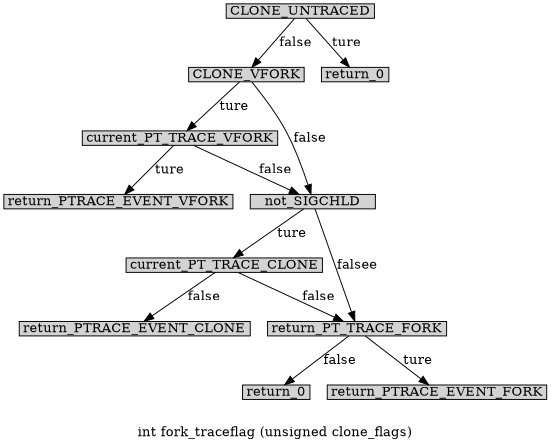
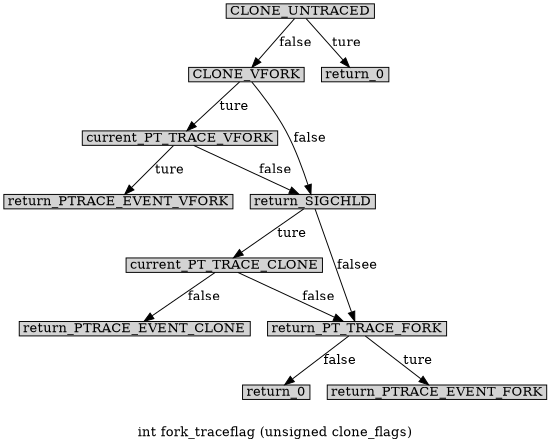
(313, 202) -> (313, 202)
